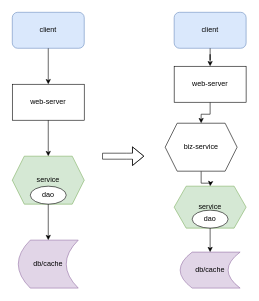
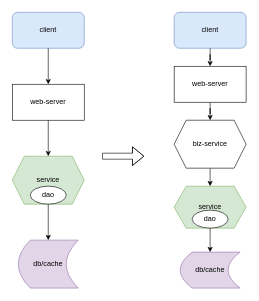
(201, 147) -> (210, 144)
